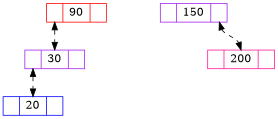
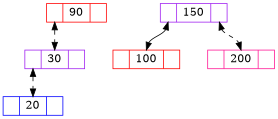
none -> (146, 59)
